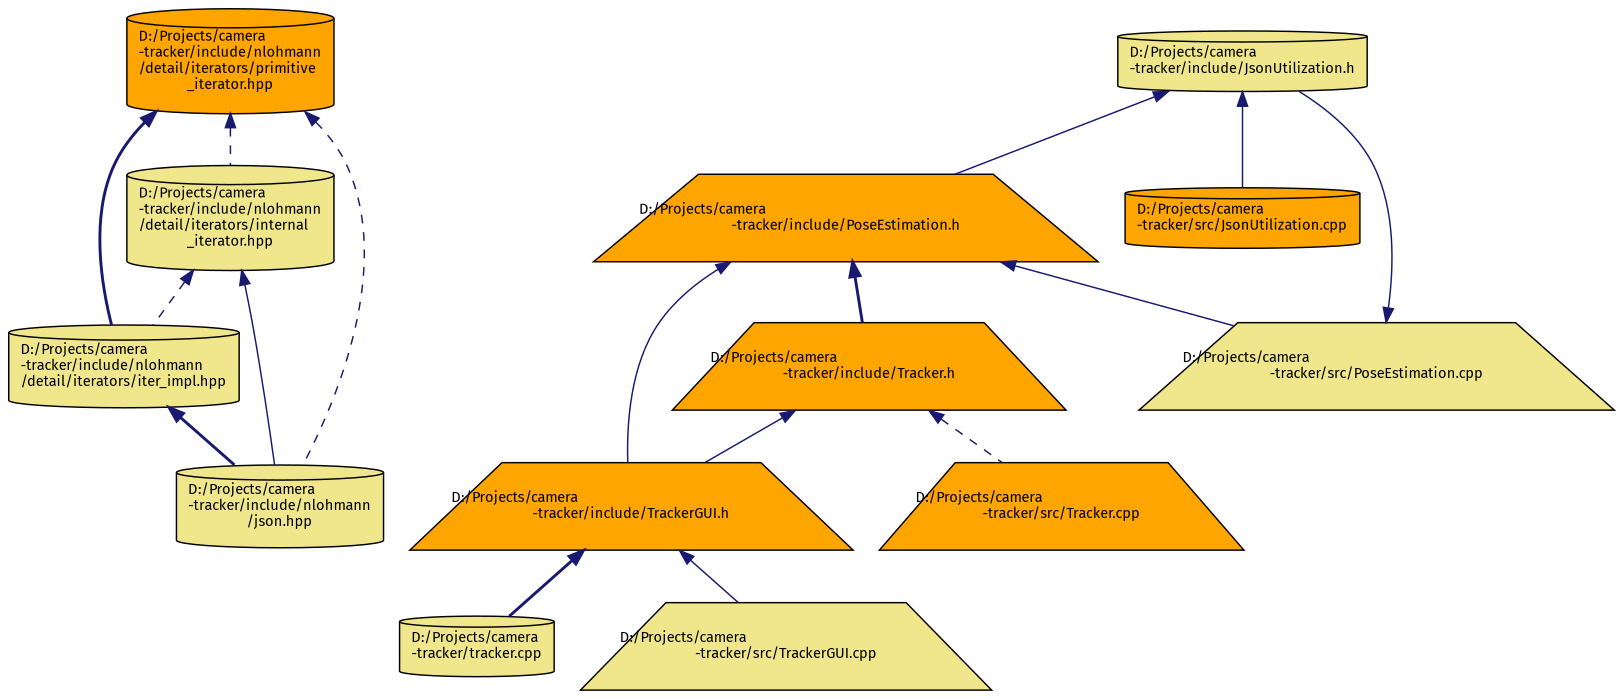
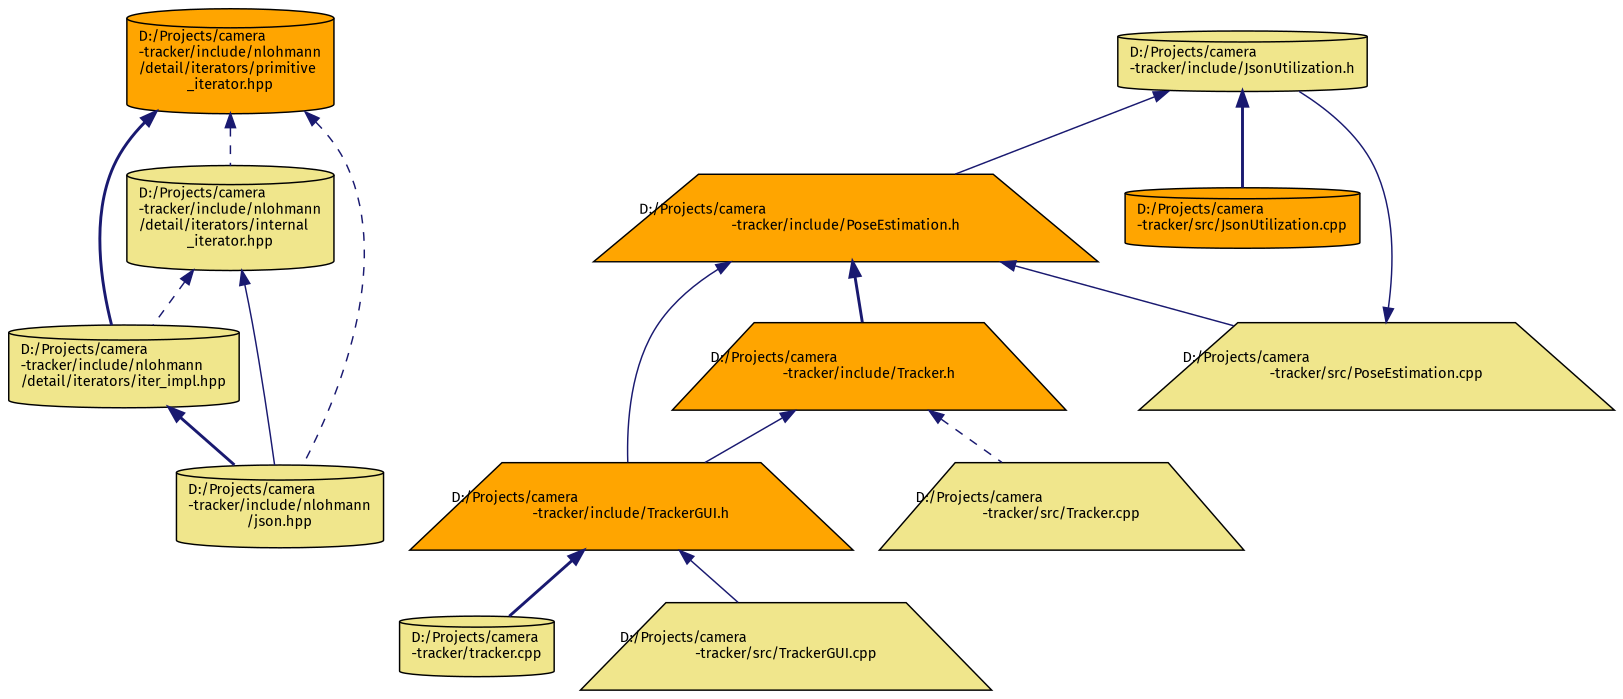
(1242, 147) -> (1242, 147)
(1062, 506) -> (1062, 506)
